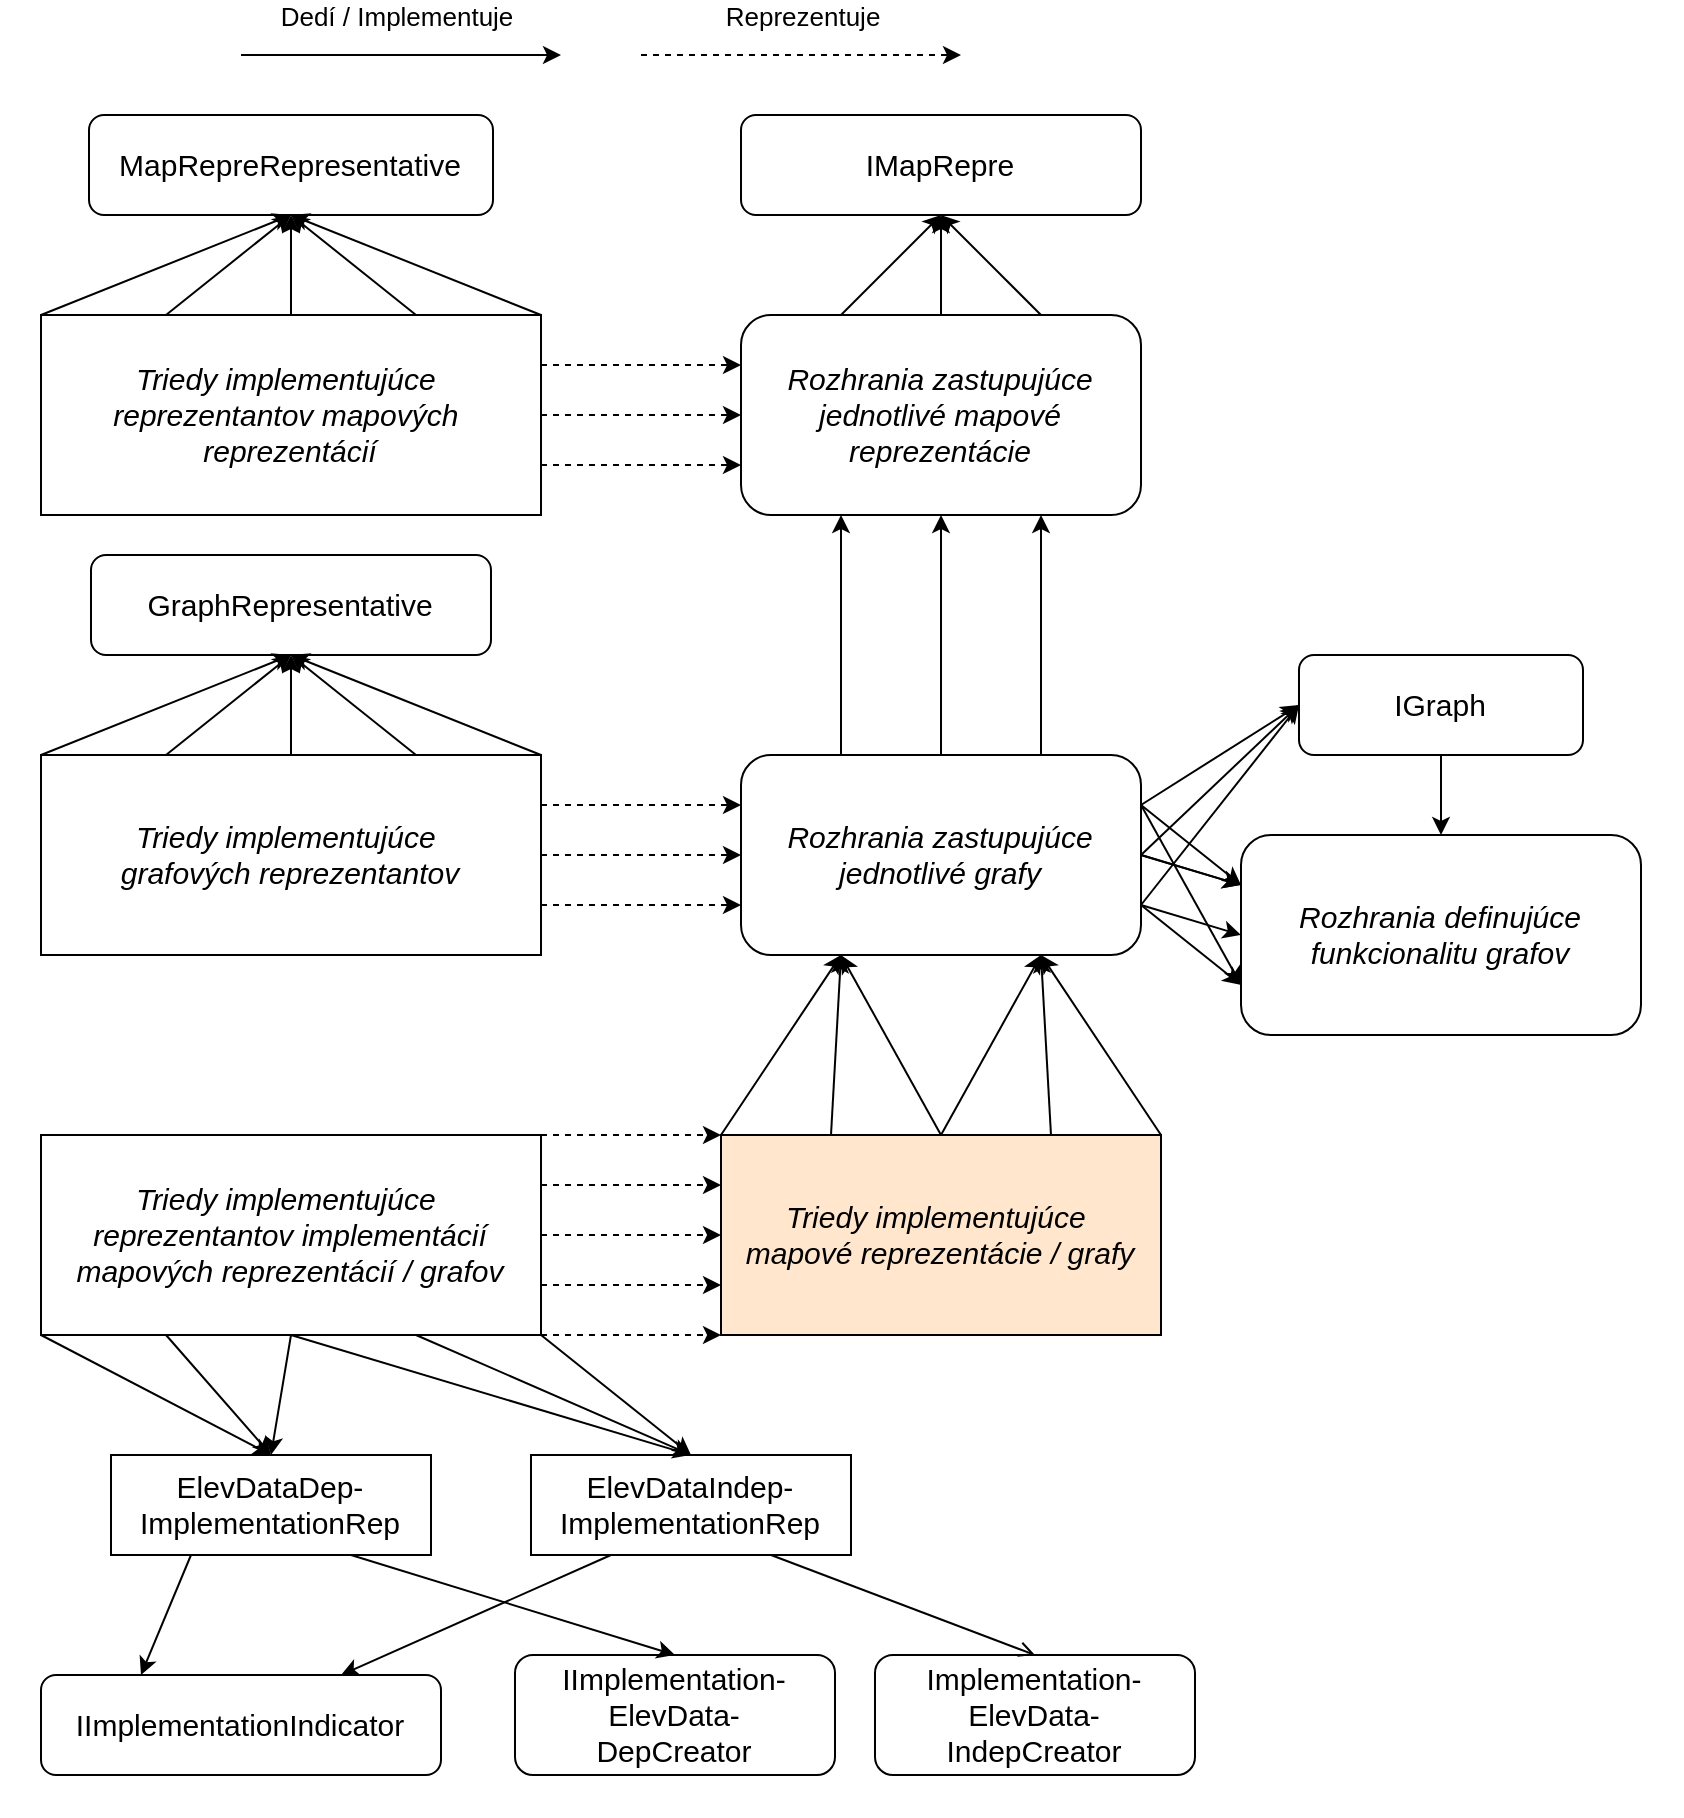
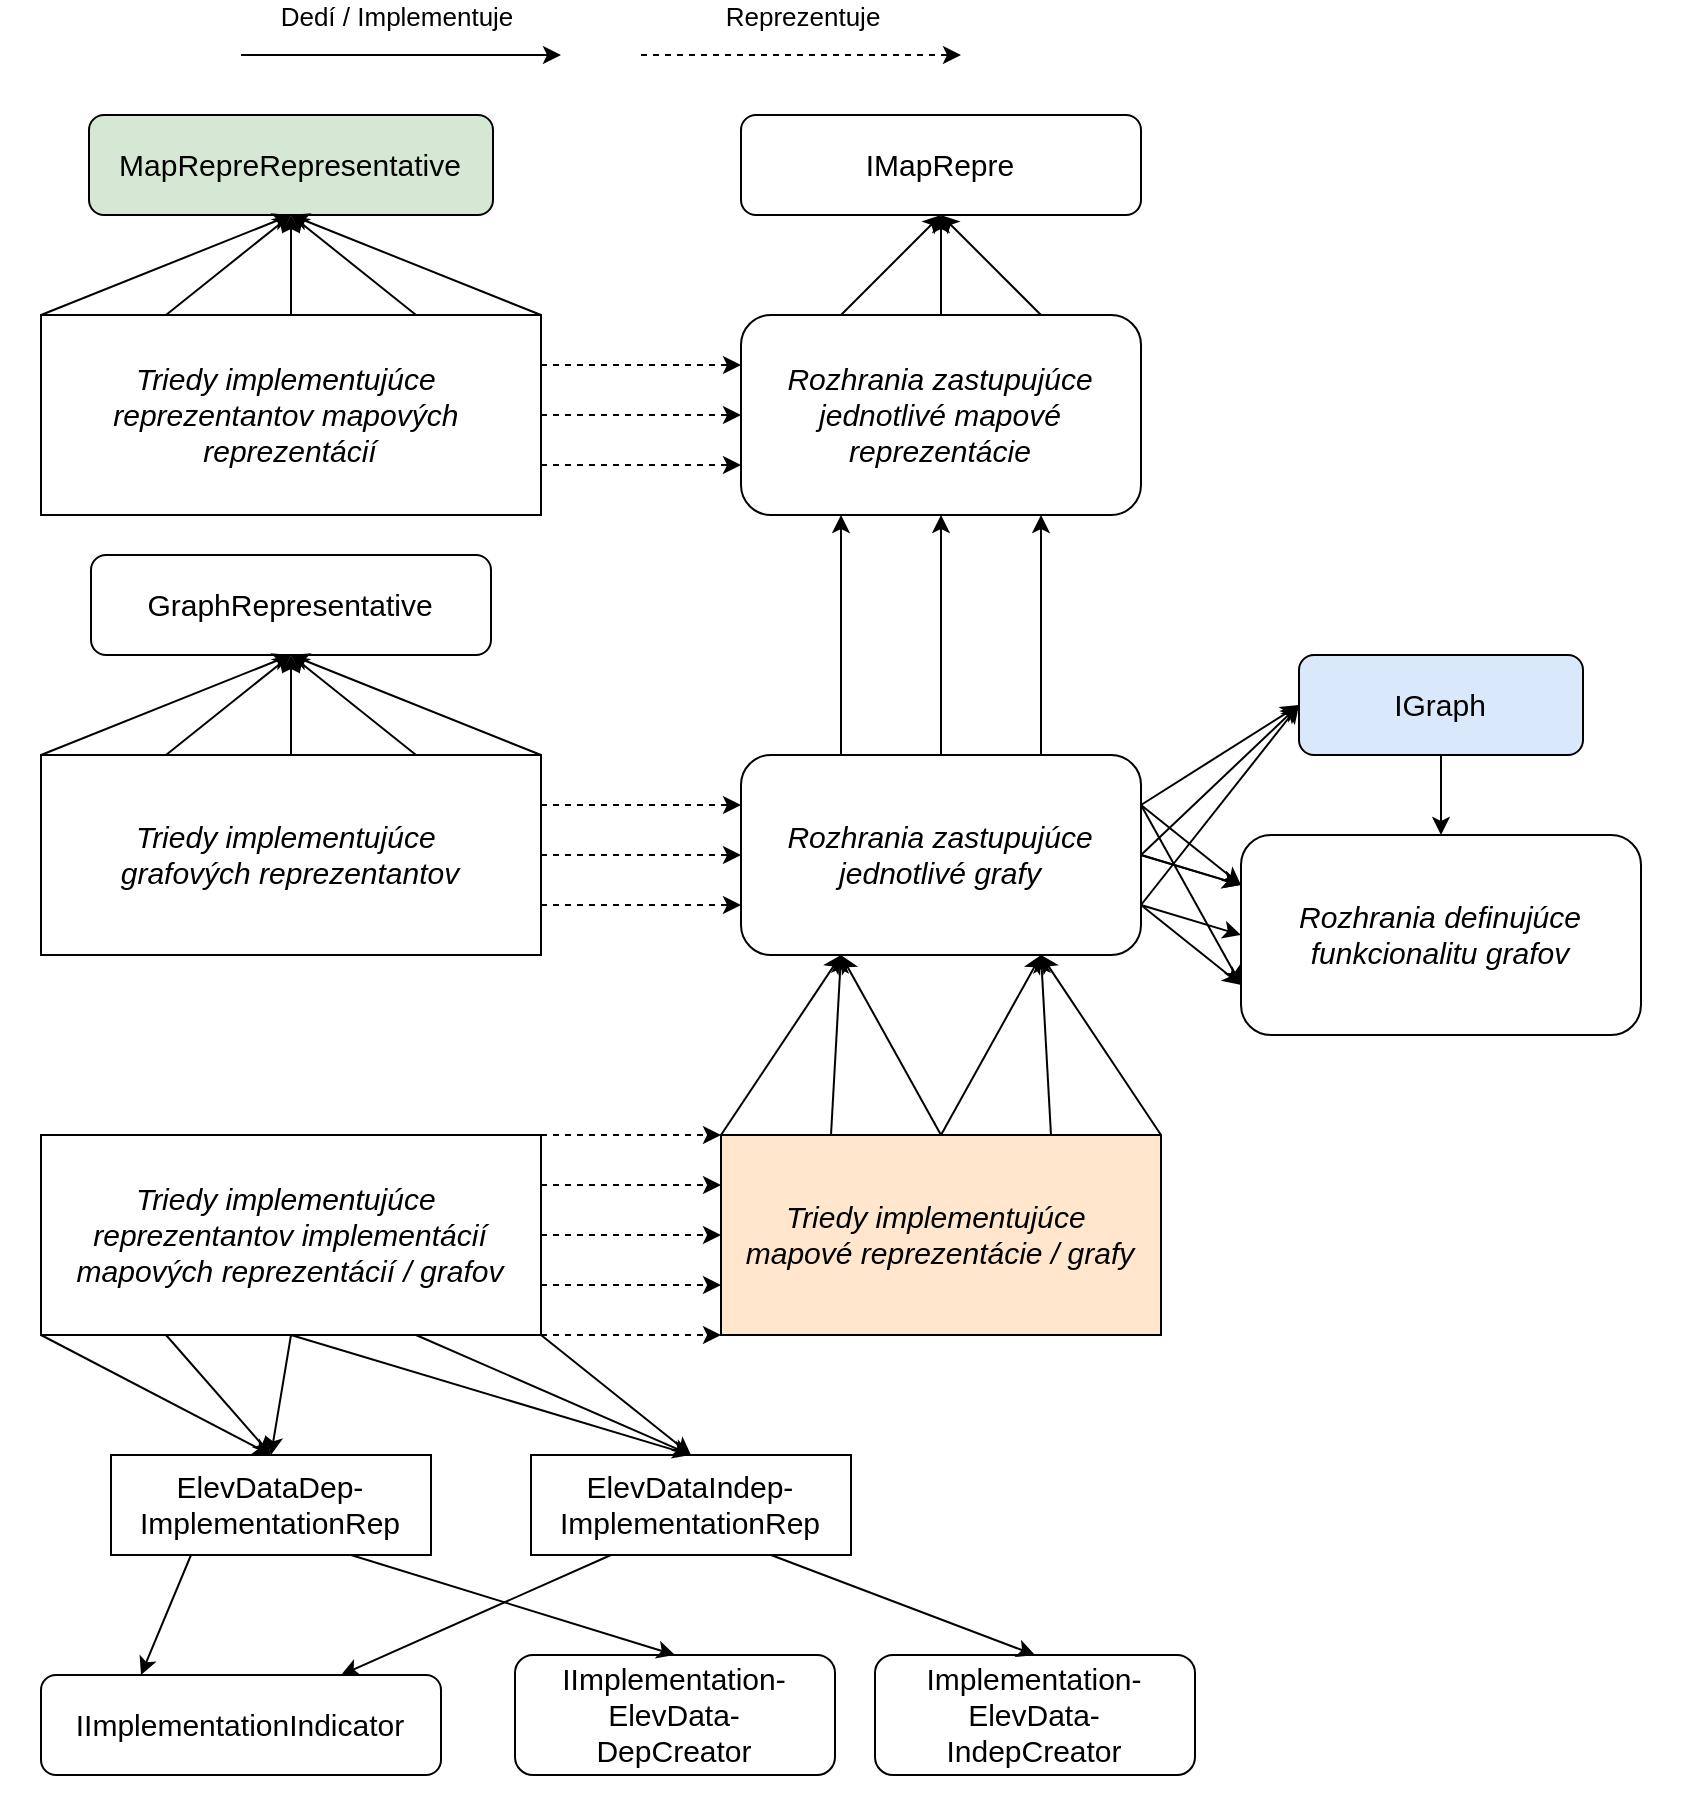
(291, 165) -> (291, 165)
(1441, 705) -> (1441, 705)
(1023, 1651) -> (1021, 1650)
